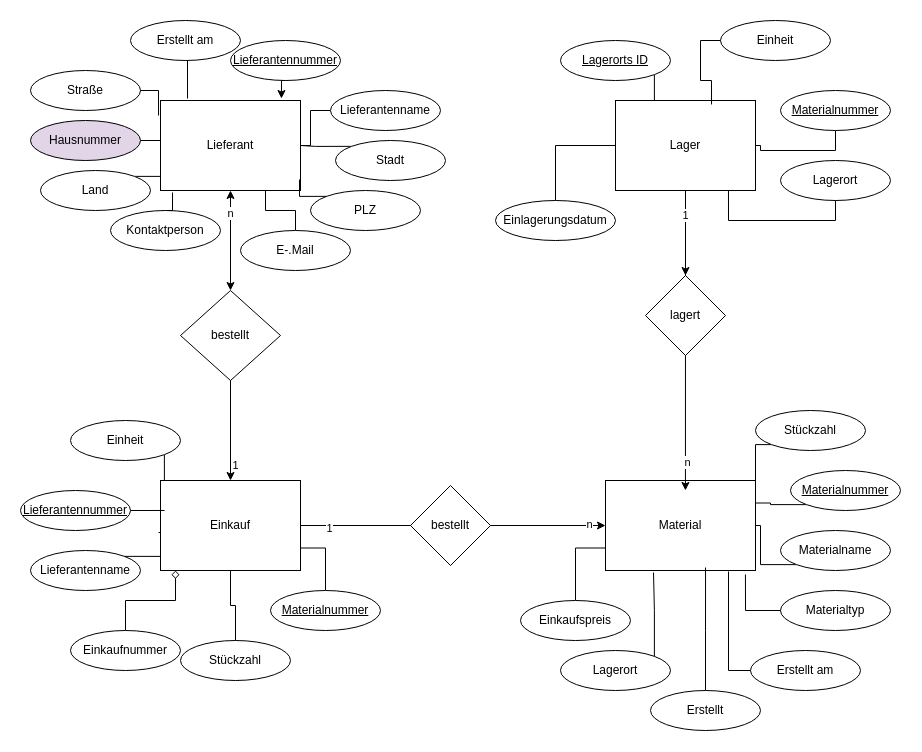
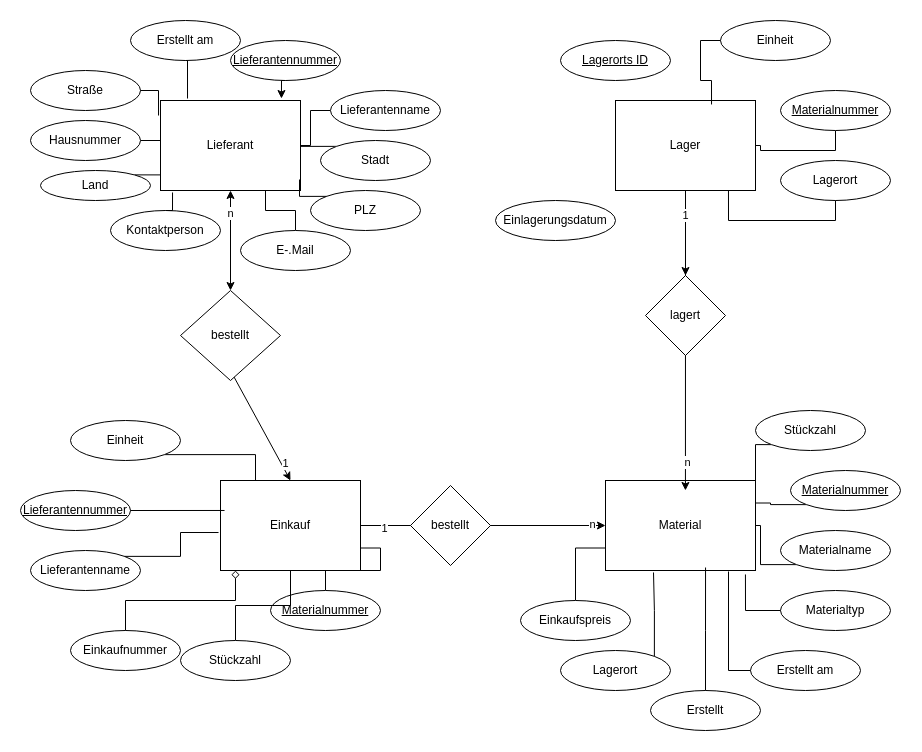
(654, 88) -> none
(86, 141) -> (86, 141)
(558, 146) -> none
(391, 161) -> (376, 161)
(96, 191) -> (96, 186)
(231, 526) -> (291, 526)
